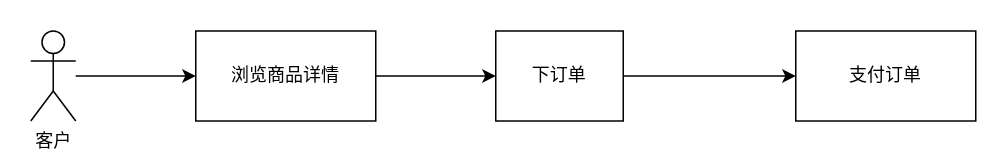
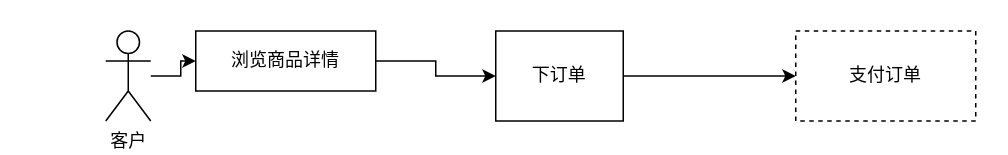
(53, 76) -> (128, 76)
(286, 76) -> (286, 61)
(886, 76) -> (886, 76)
